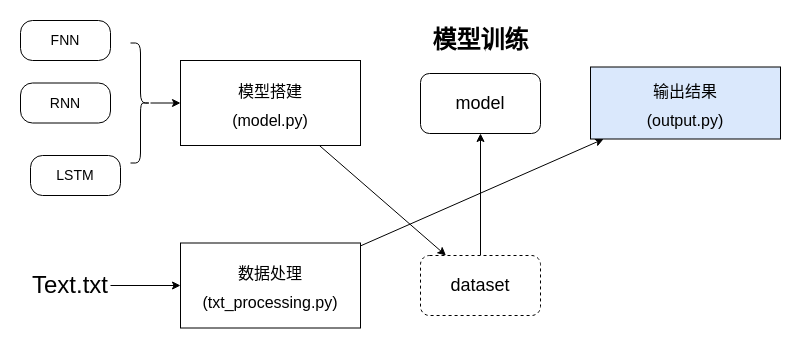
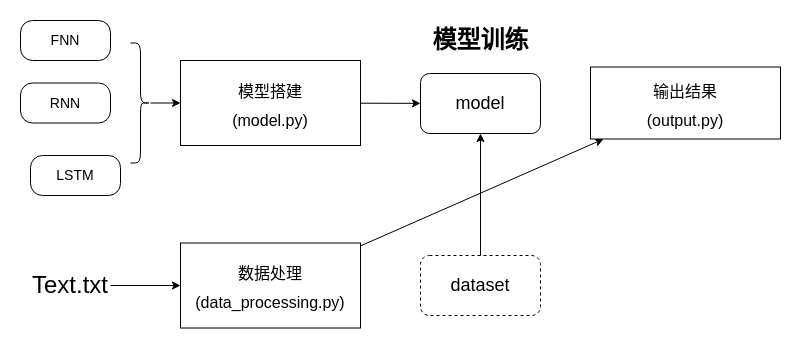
(686, 103) -> (686, 103)
(380, 198) -> (387, 103)
(271, 286) -> (271, 286)
